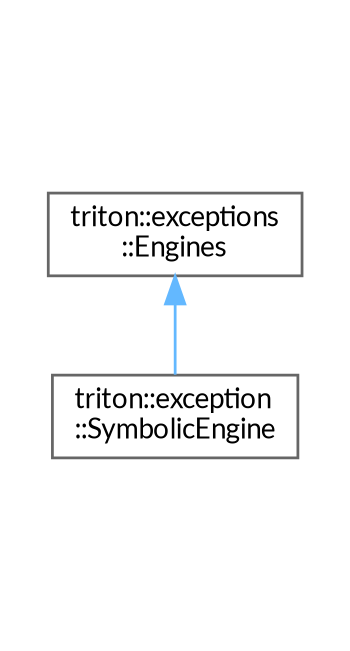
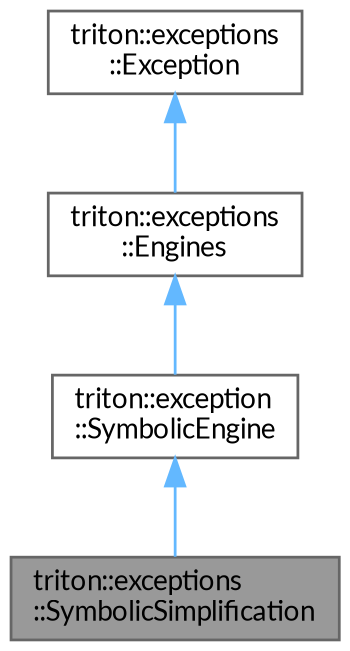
none -> (175, 52)
none -> (175, 599)
